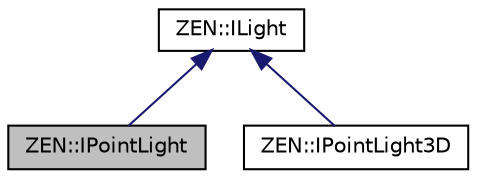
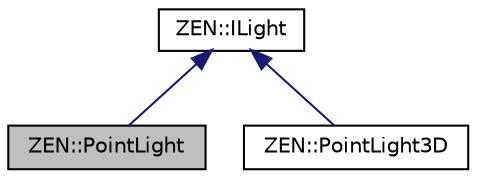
(107, 147) -> (107, 147)
(356, 147) -> (356, 147)
